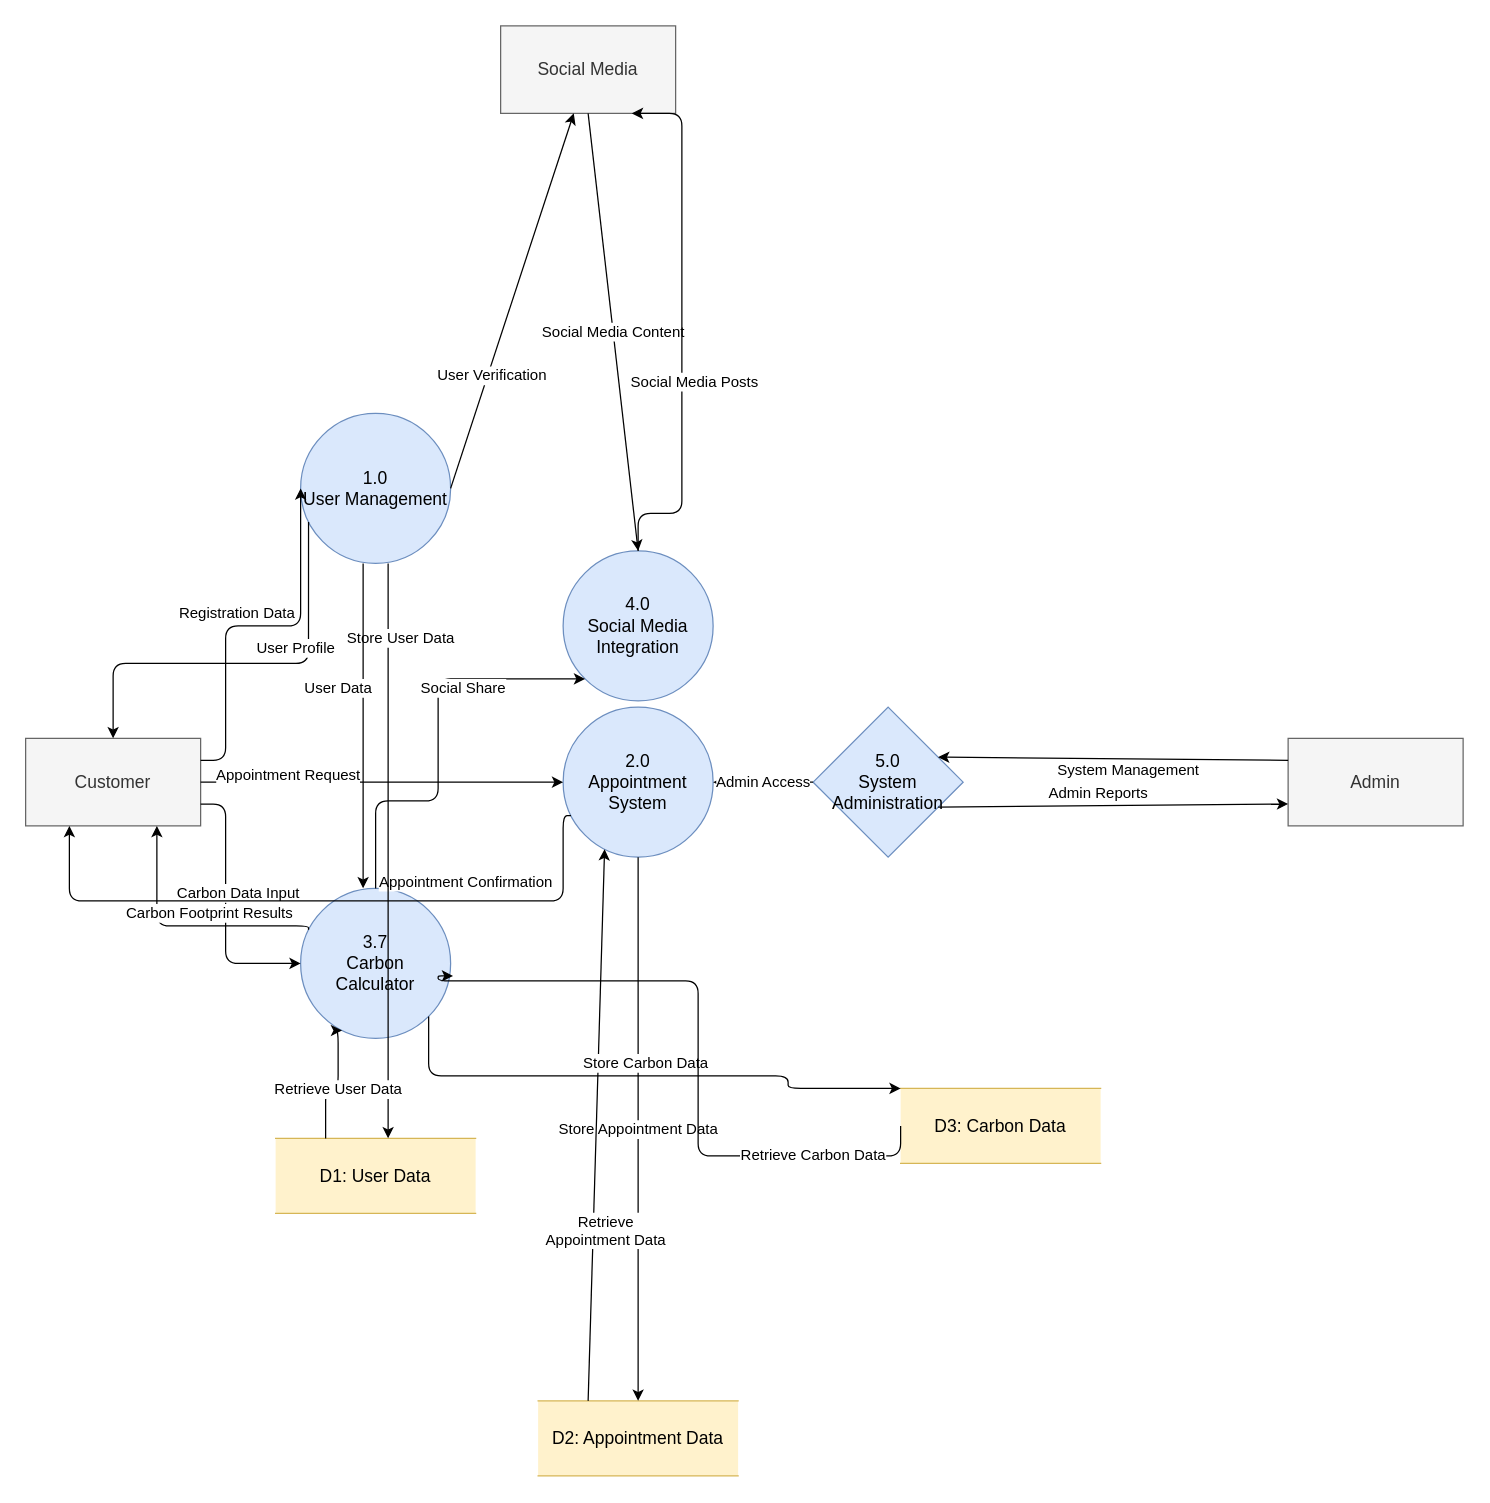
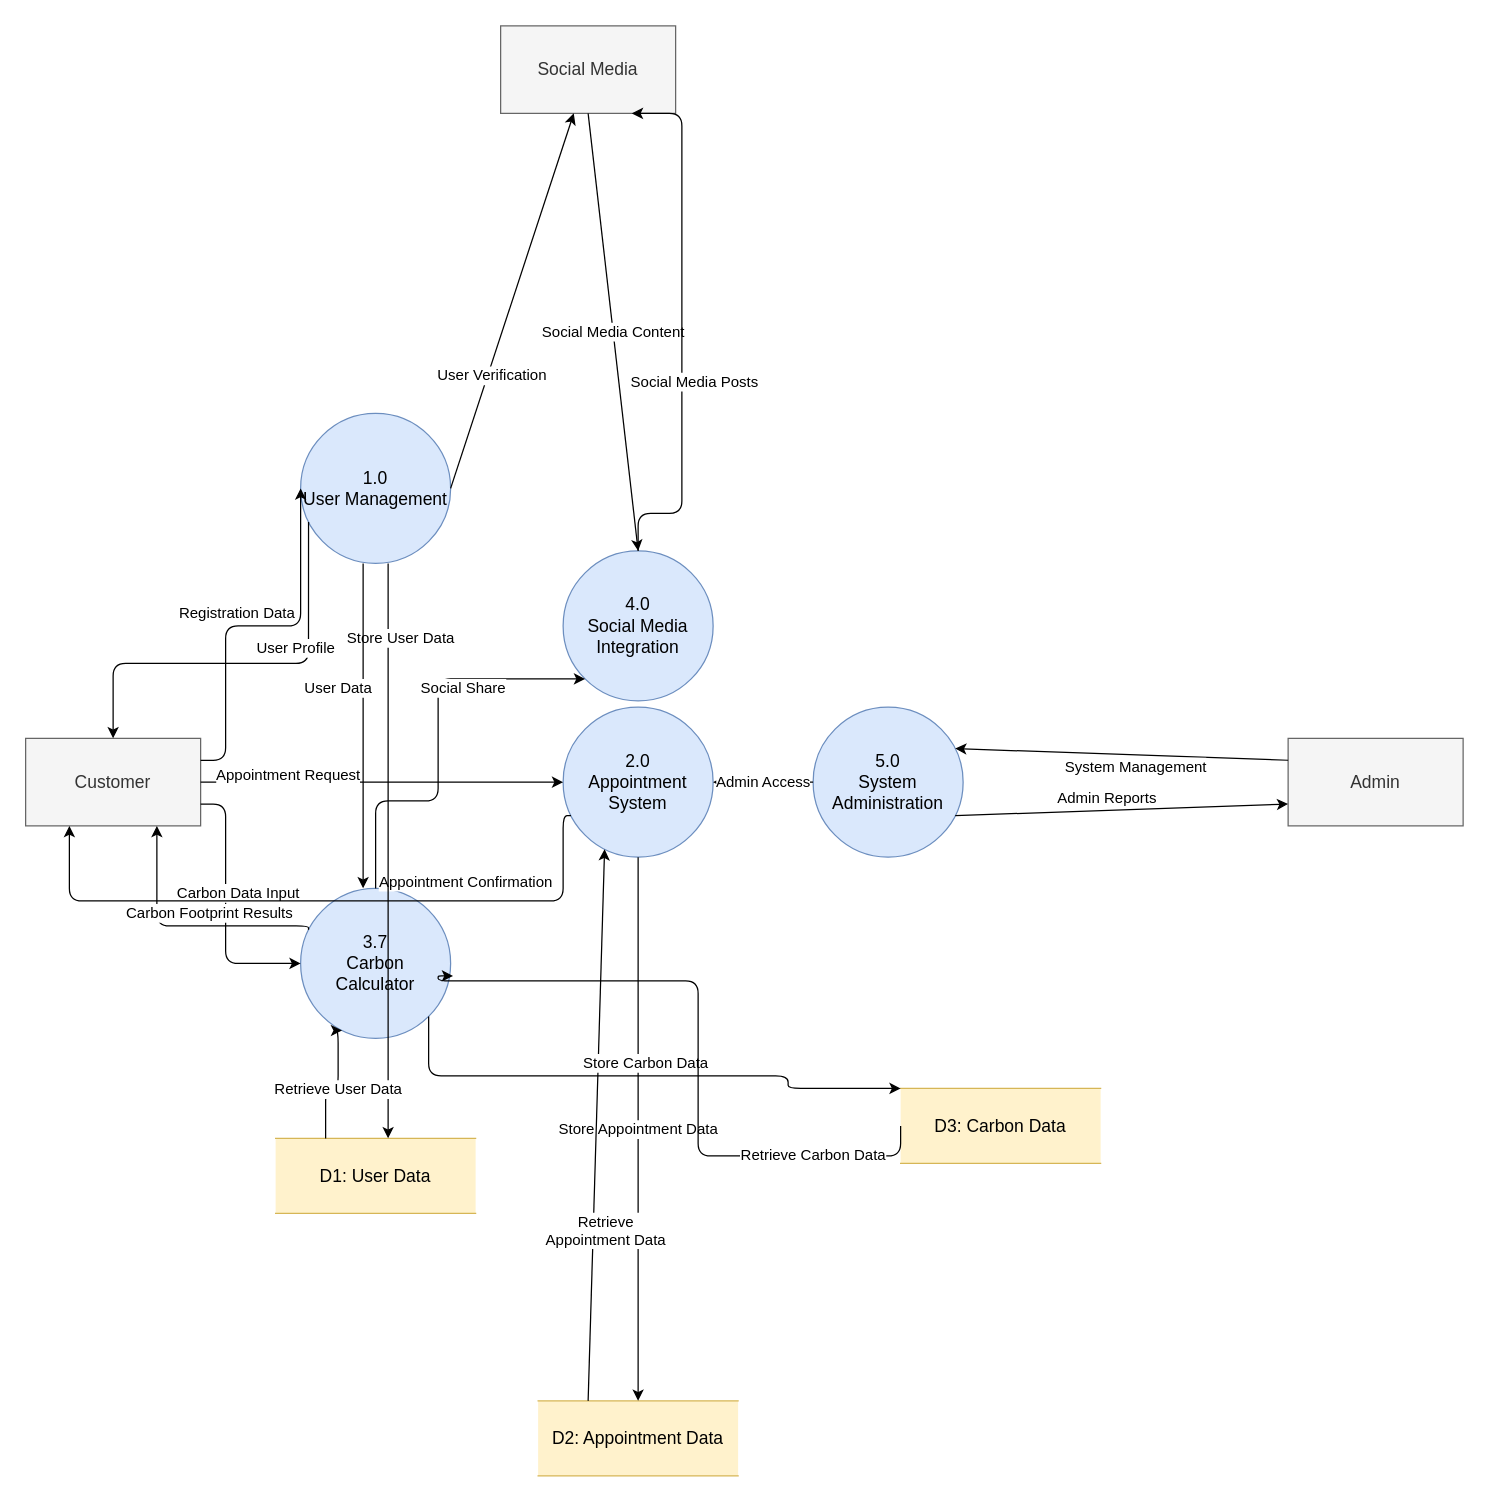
(812, 782) -> (812, 782)
(888, 782) -> (888, 782)
